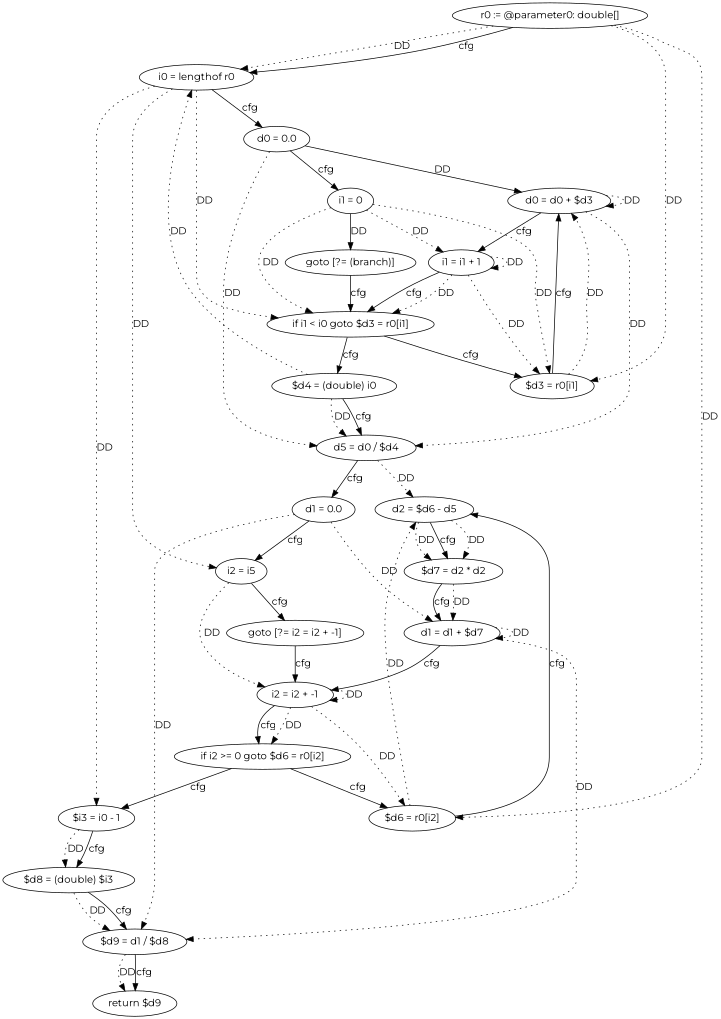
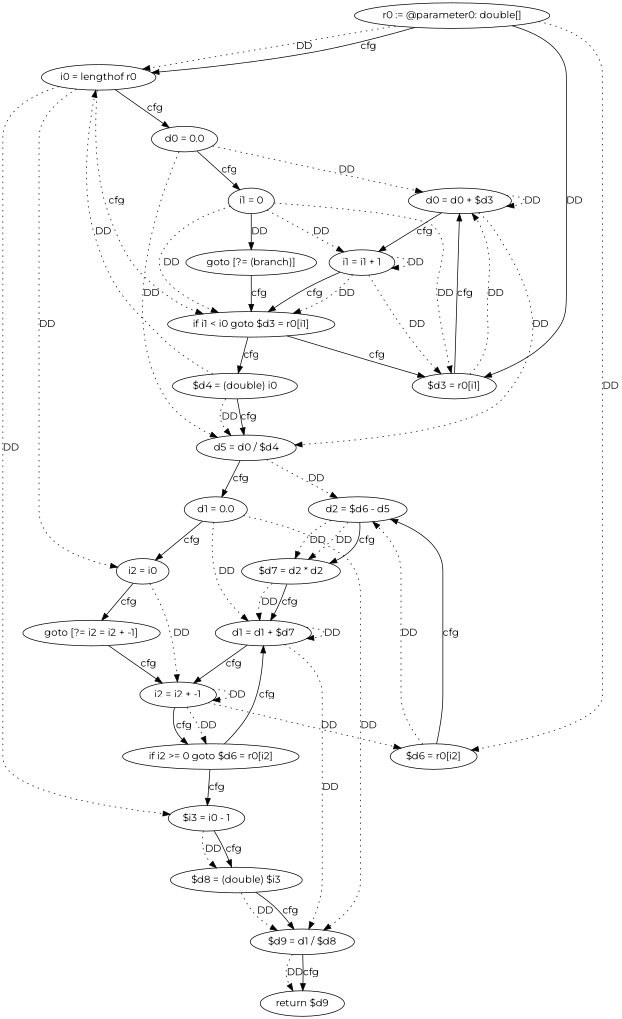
(410, 168) -> (314, 168)
(205, 201) -> (117, 201)
(666, 208) -> (566, 205)
(241, 571) -> (143, 571)
(336, 787) -> (254, 703)
